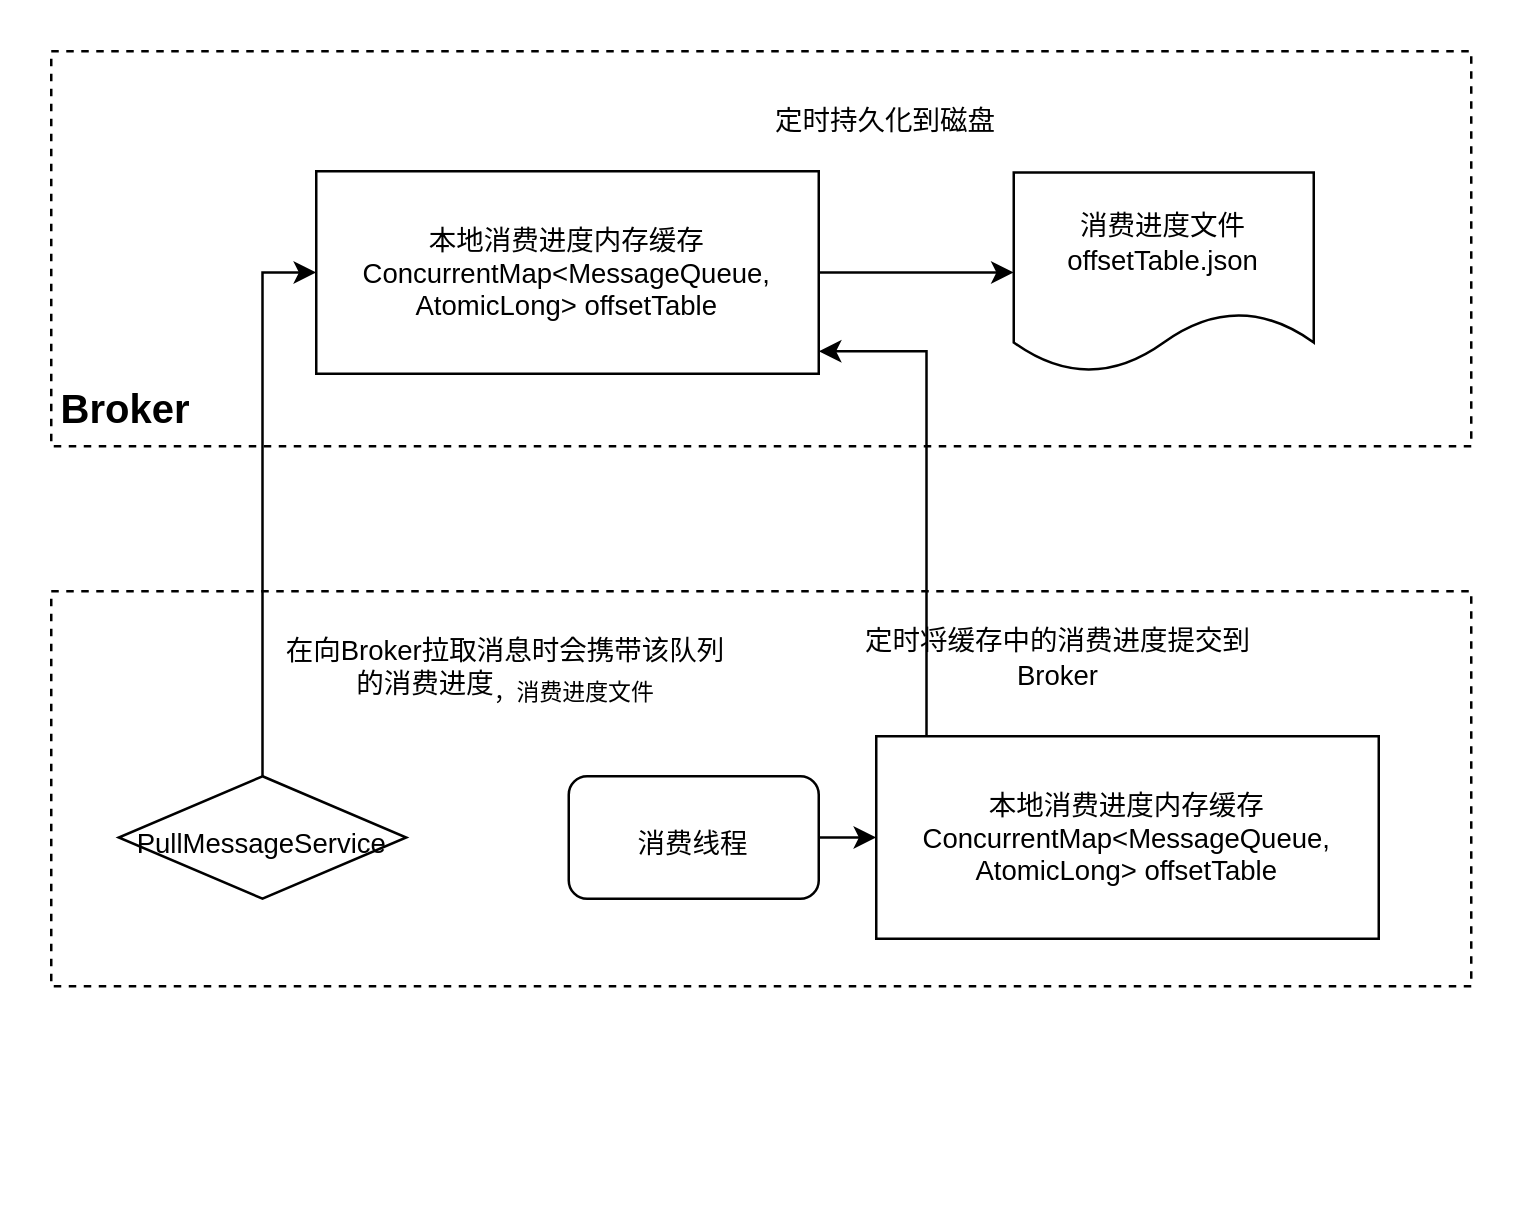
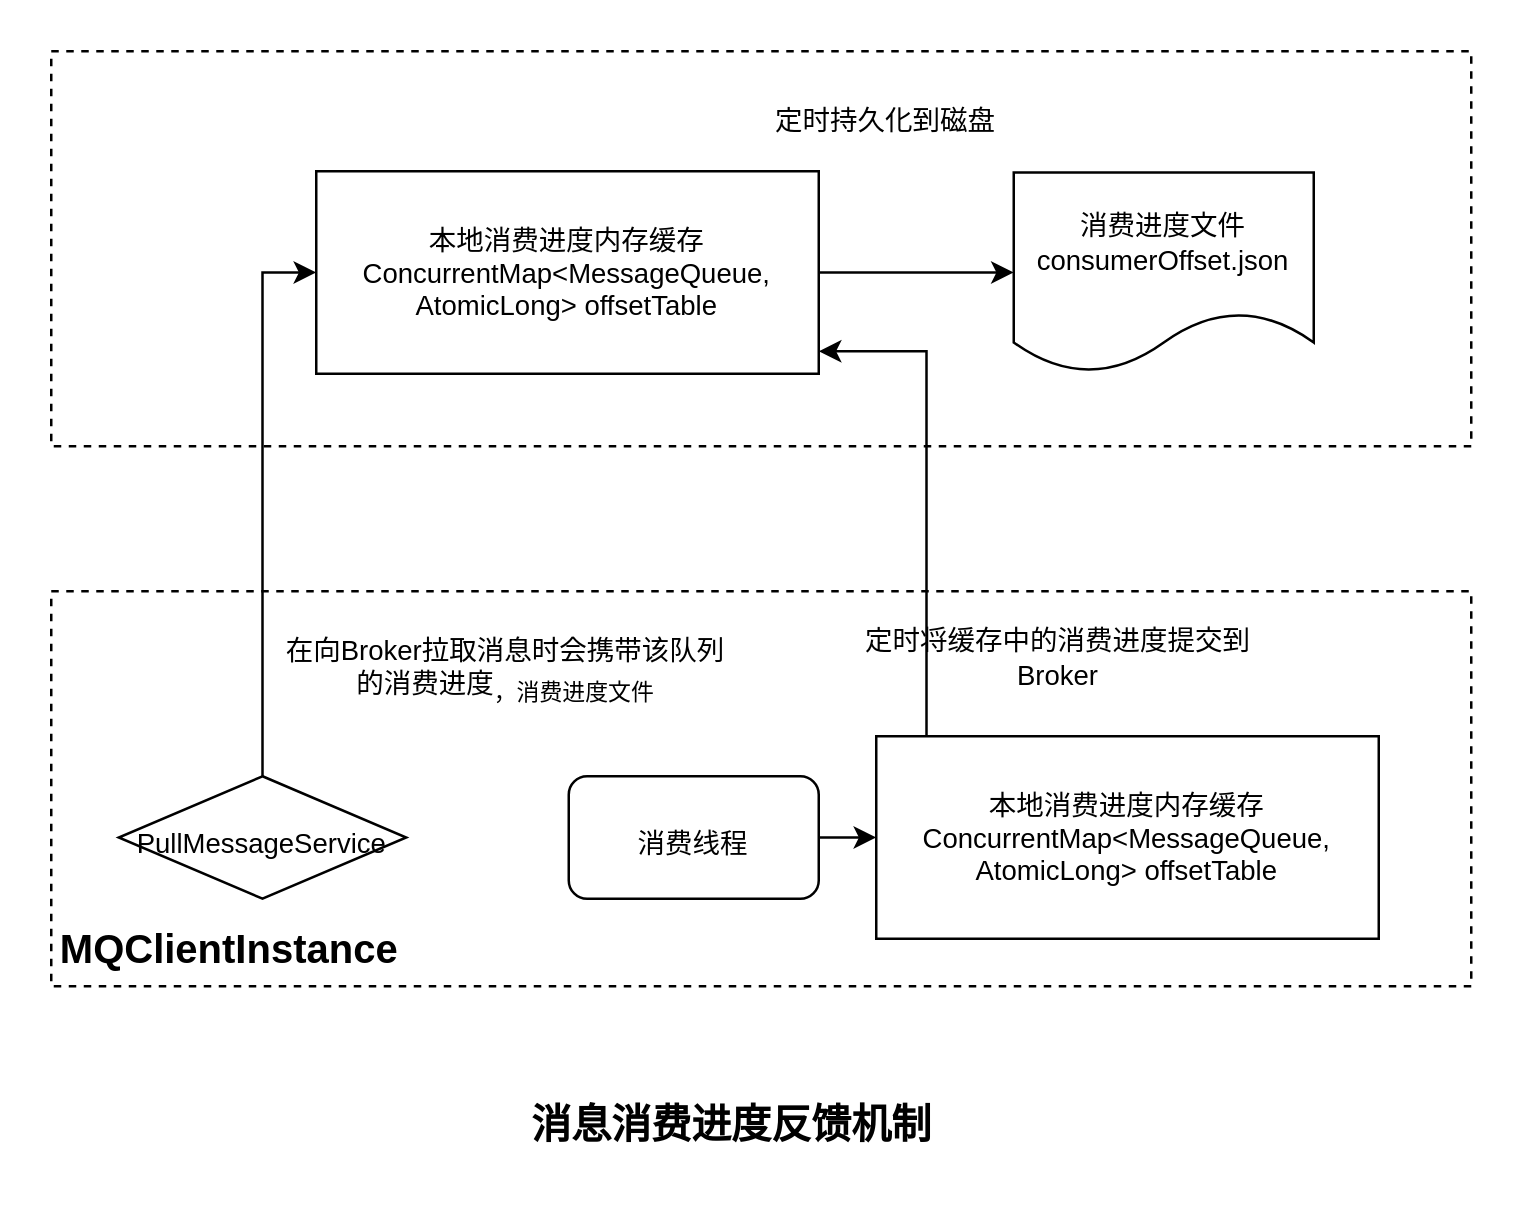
(1164, 244) -> (1164, 244)
(126, 409) -> none
none -> (230, 949)
none -> (733, 1124)
